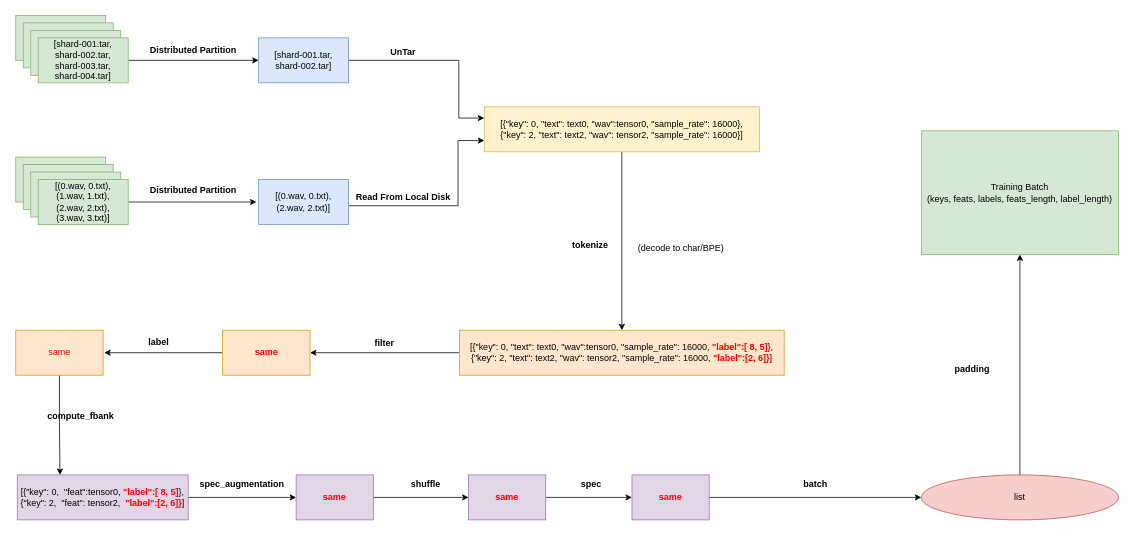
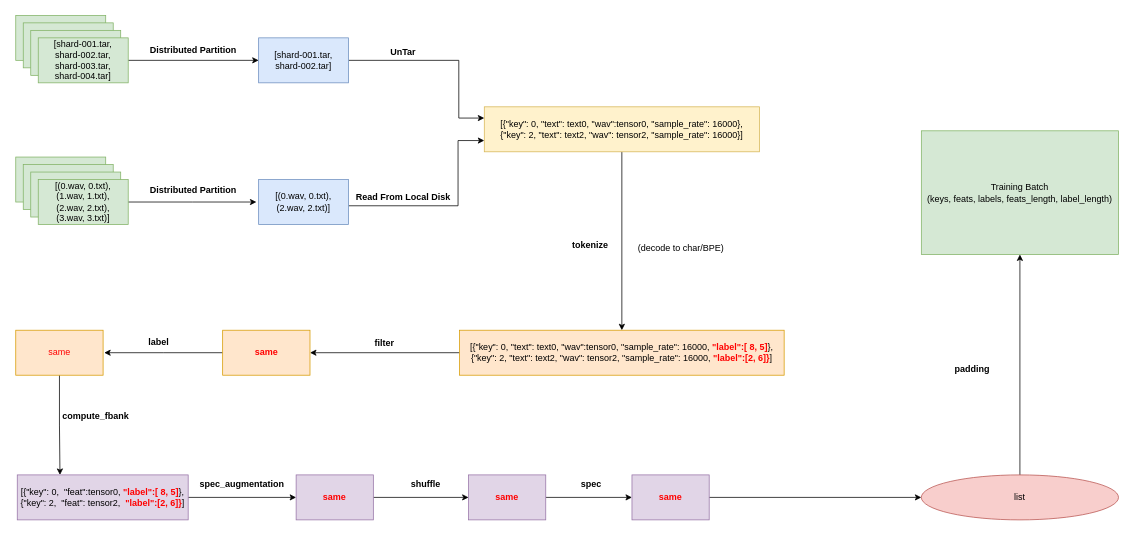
(81, 417) -> (96, 417)
(816, 485) -> none
